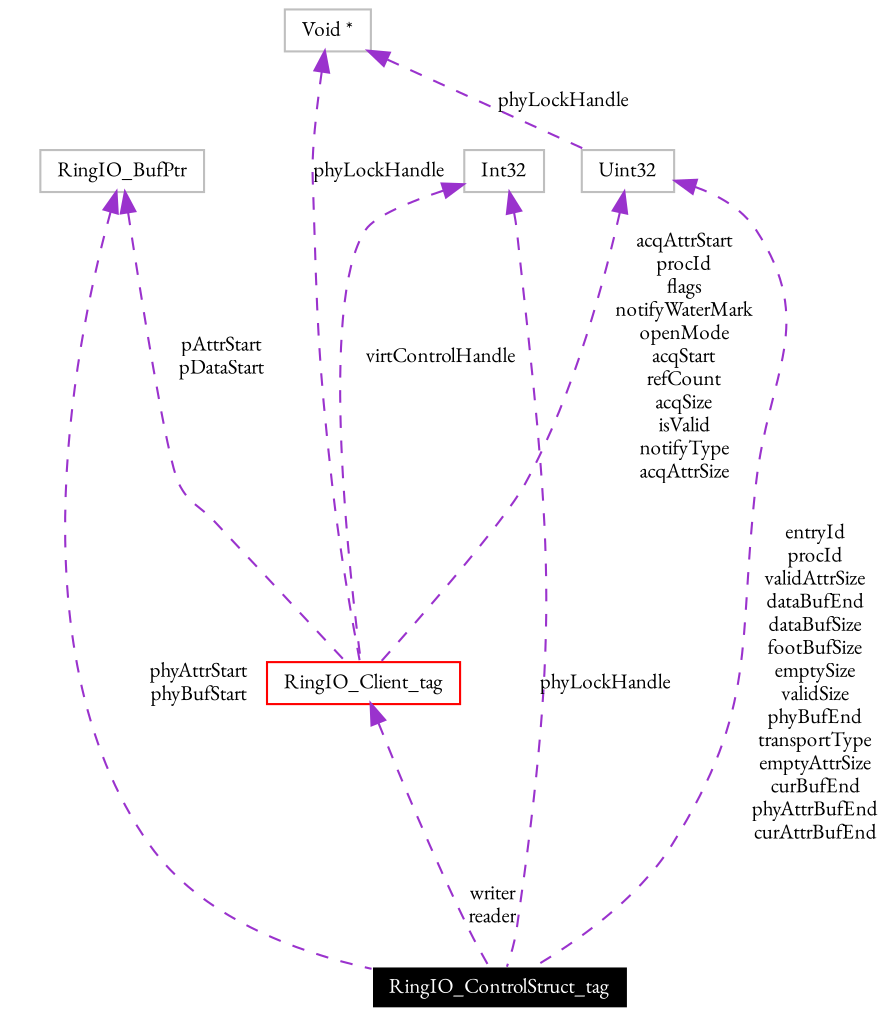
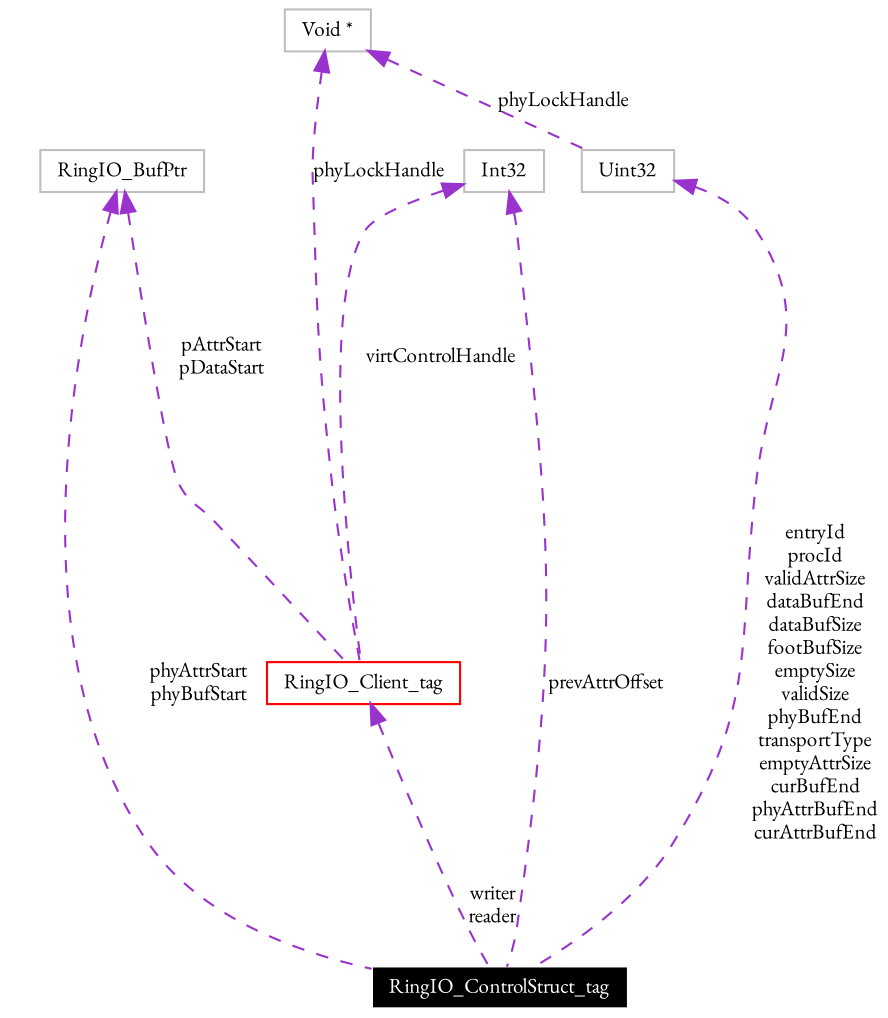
(526, 481) -> none
(606, 683) -> (606, 683)
